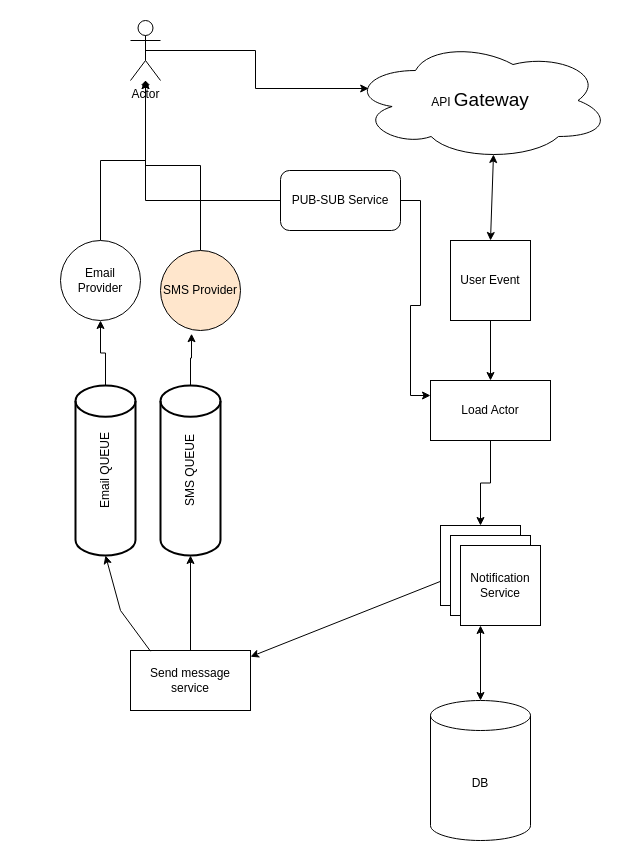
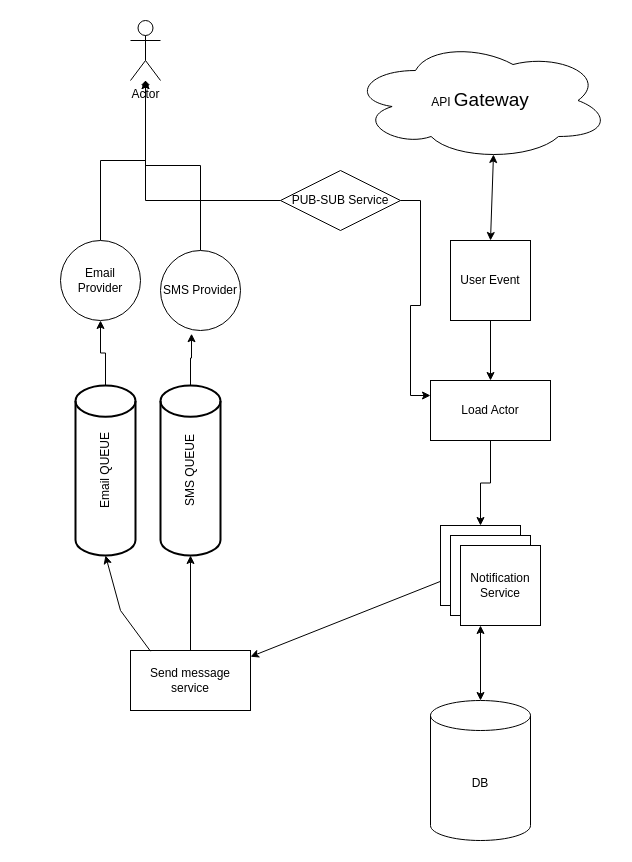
(256, 69) -> none
(341, 201) -> (341, 201)
(201, 291) -> (201, 291)
